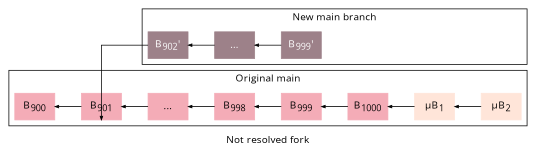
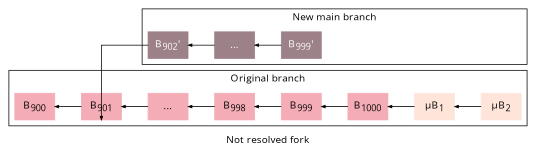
(268, 79) -> (268, 79)
